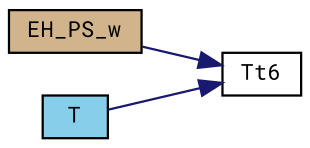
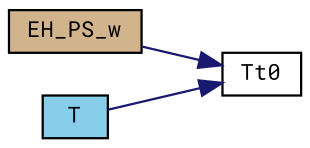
(262, 74) -> (262, 74)
